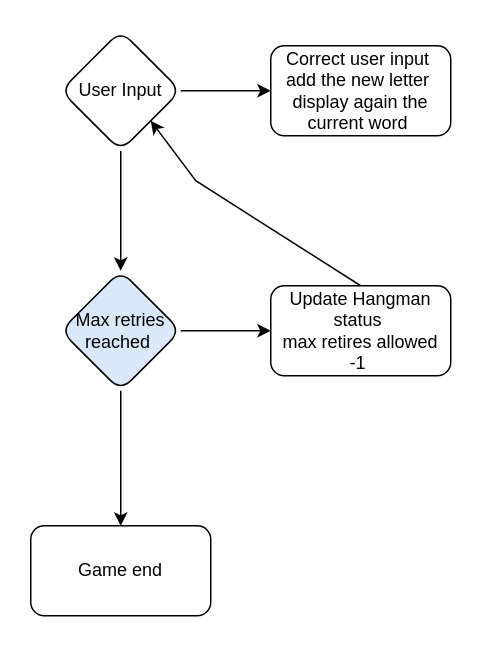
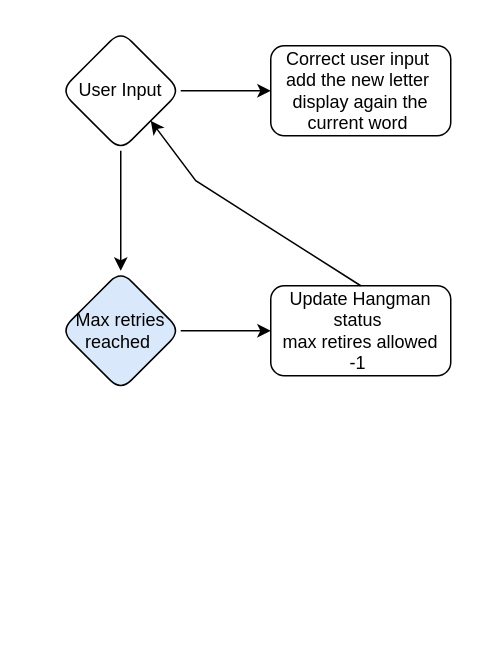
(121, 453) -> none
(121, 571) -> none
